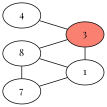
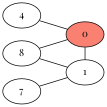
(85, 34) -> (85, 34)
(22, 72) -> none
